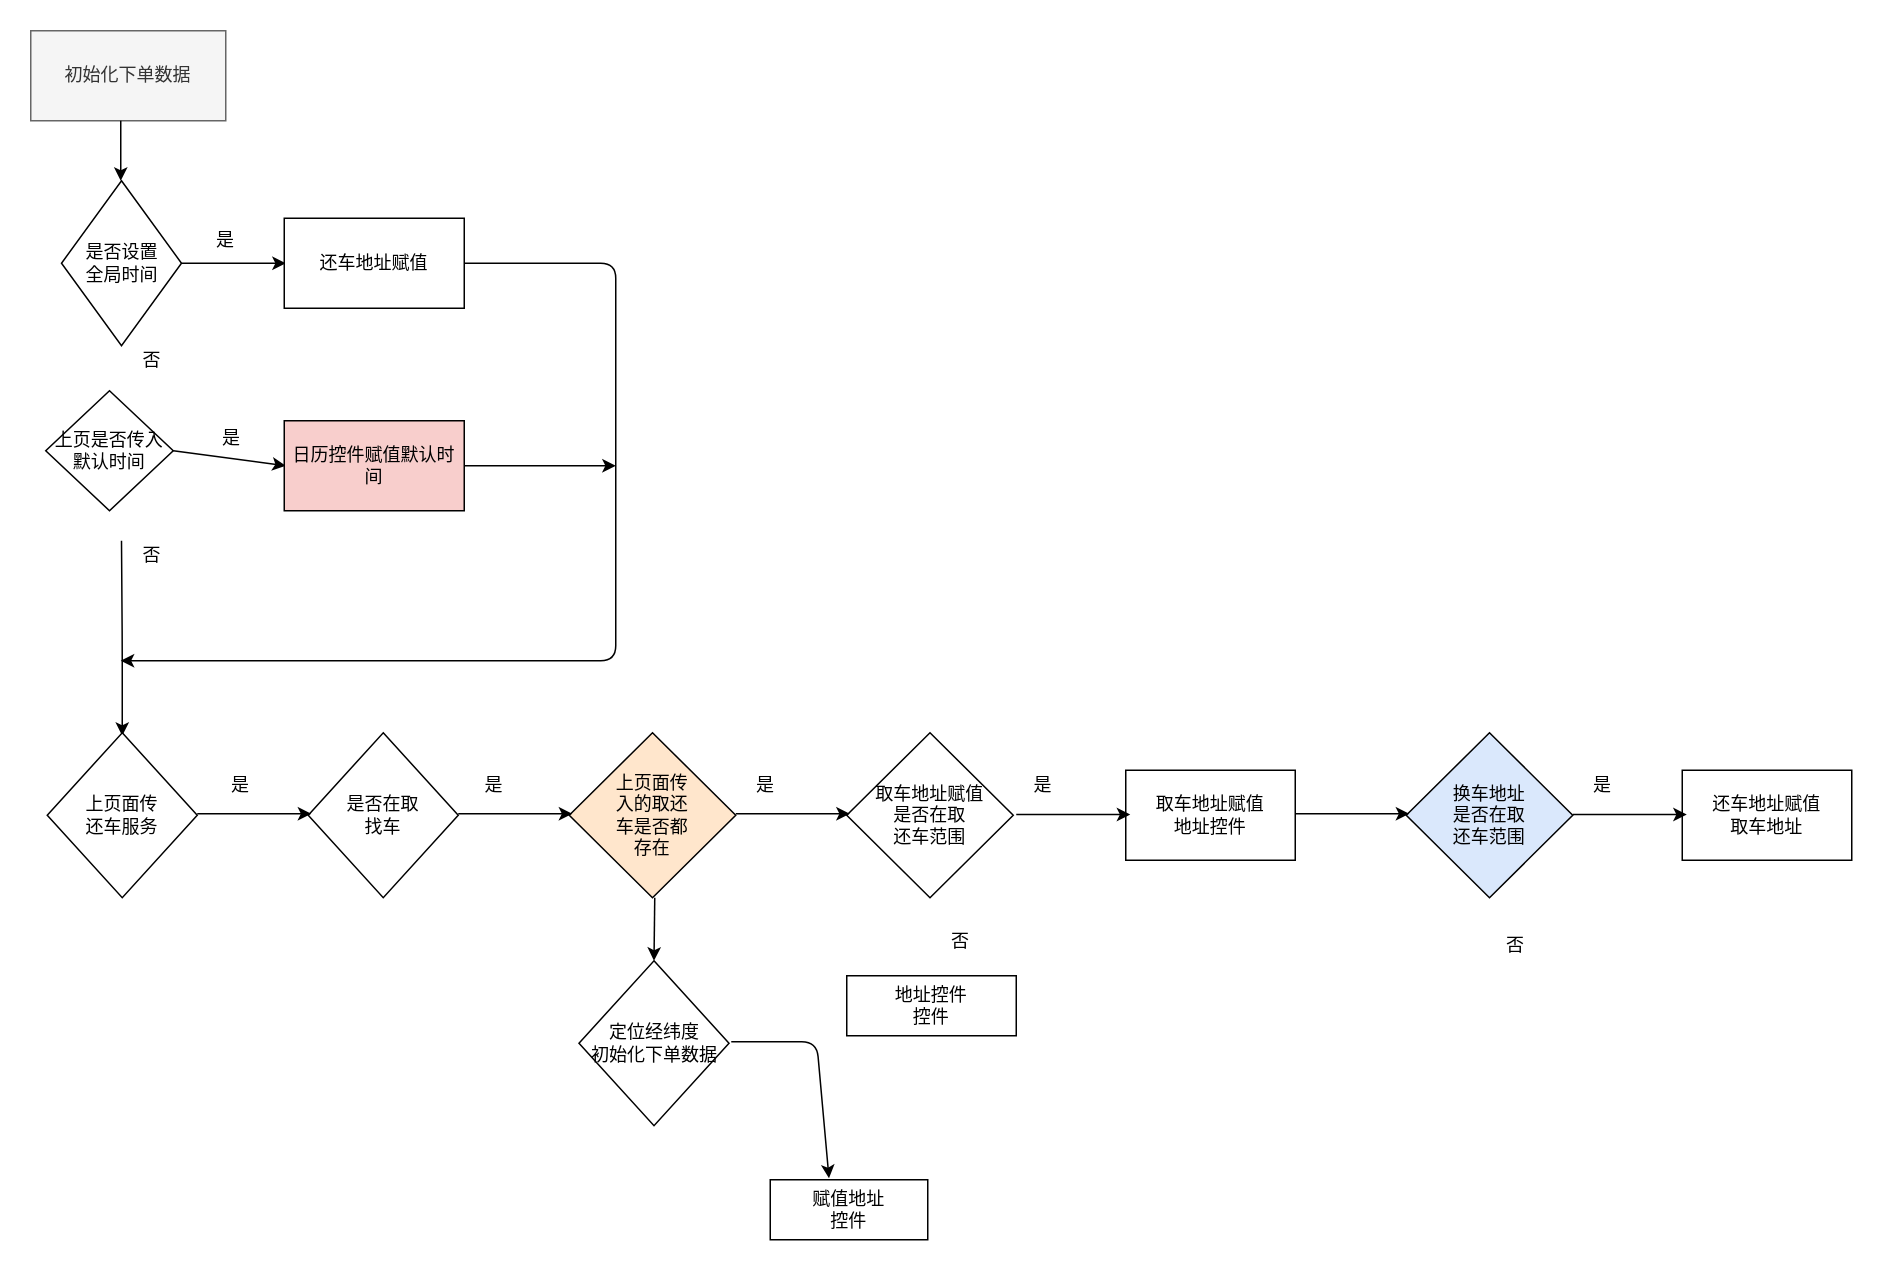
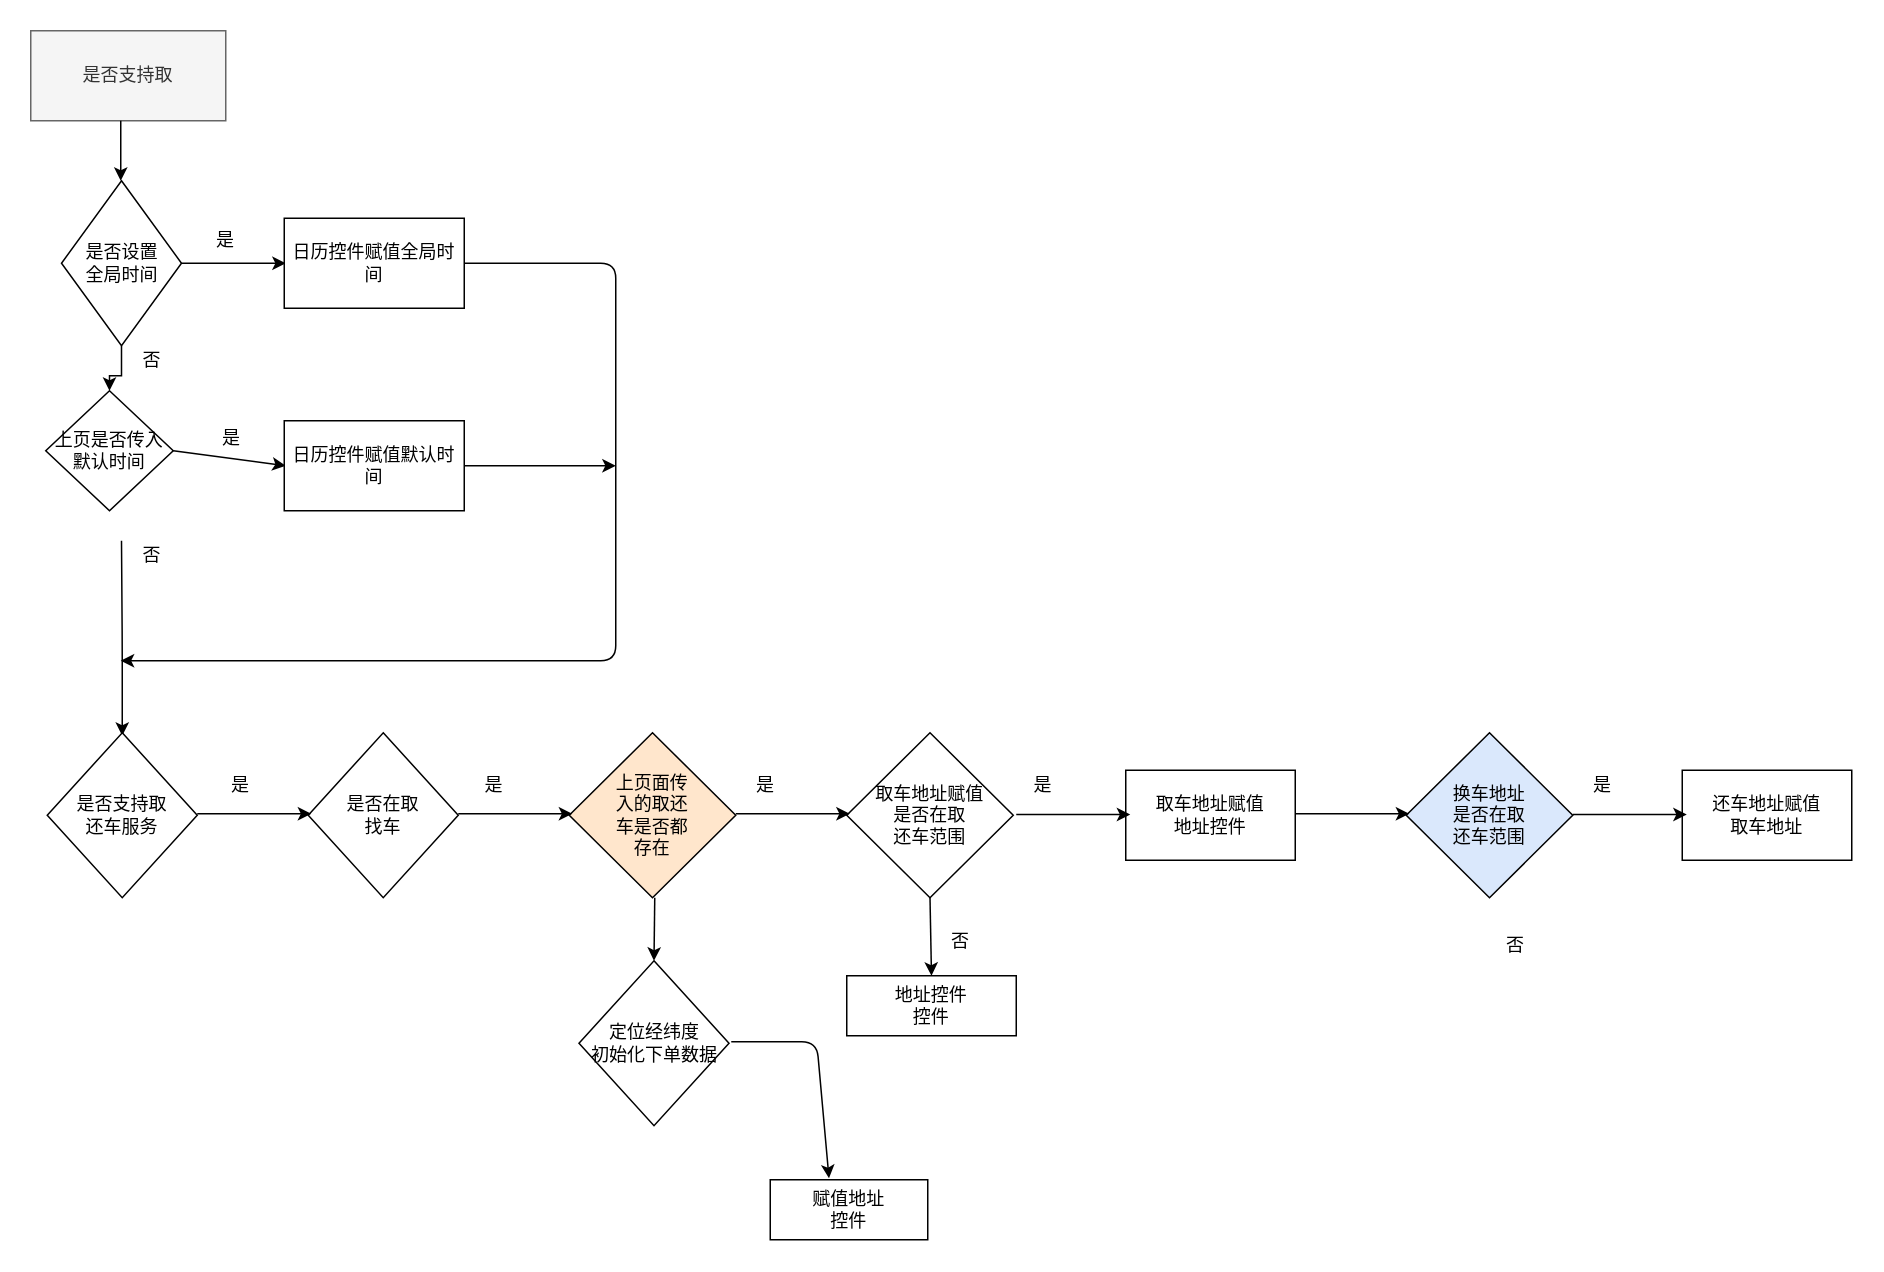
(128, 76) -> (128, 76)
(374, 263) -> (374, 263)
none -> (122, 369)
(374, 466) -> (374, 466)
(122, 815) -> (122, 815)
none -> (931, 932)
